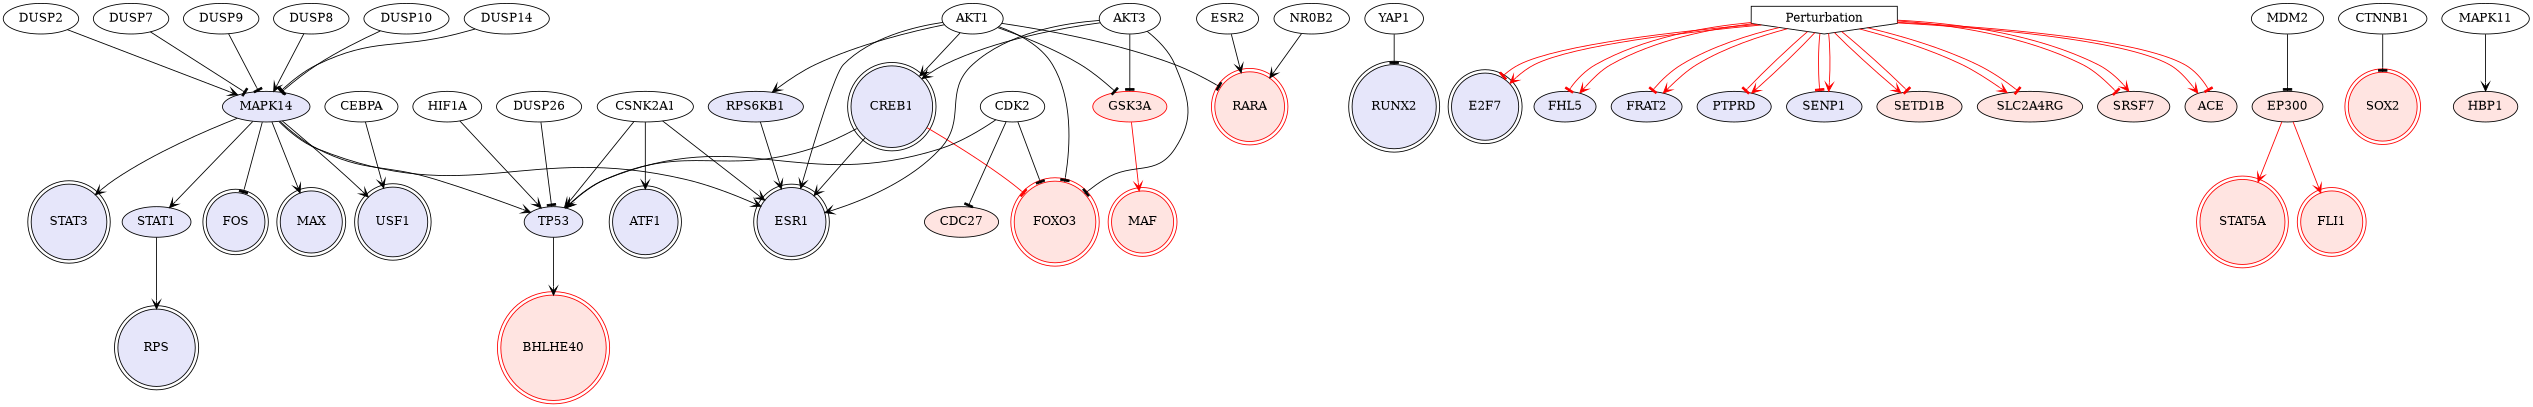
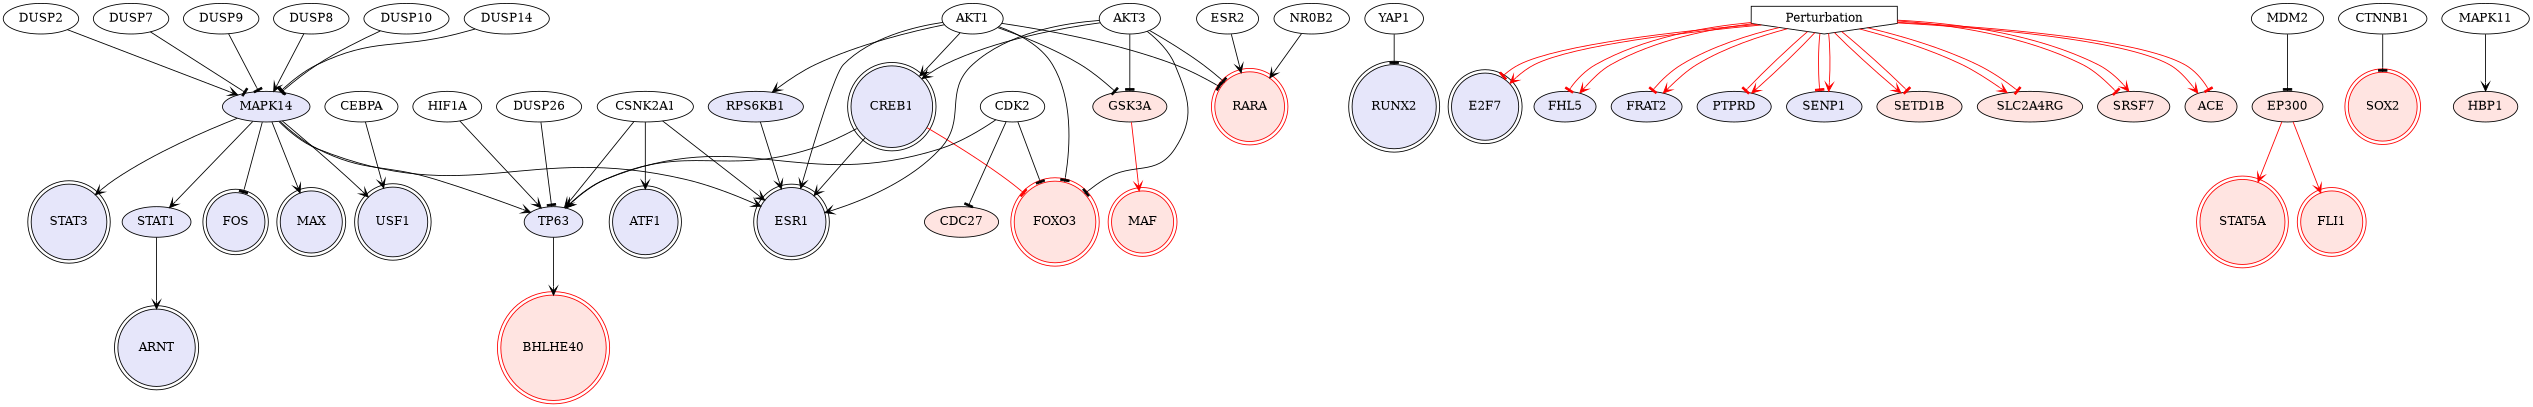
none -> (1187, 53)
(1130, 107) -> (1130, 107)
(554, 222) -> (554, 222)
(157, 348) -> (157, 348)
